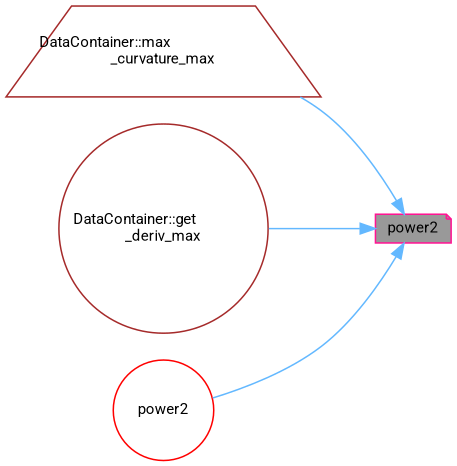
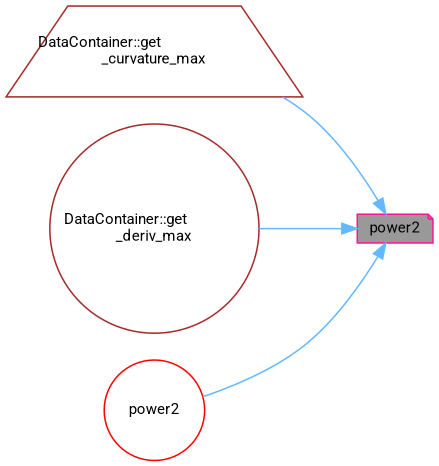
(164, 51) -> (154, 51)
